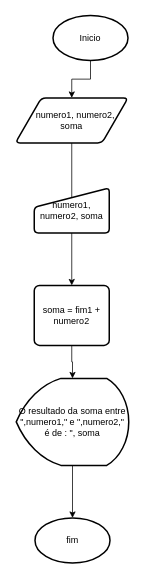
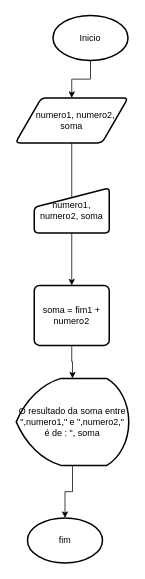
(72, 540) -> (65, 540)
